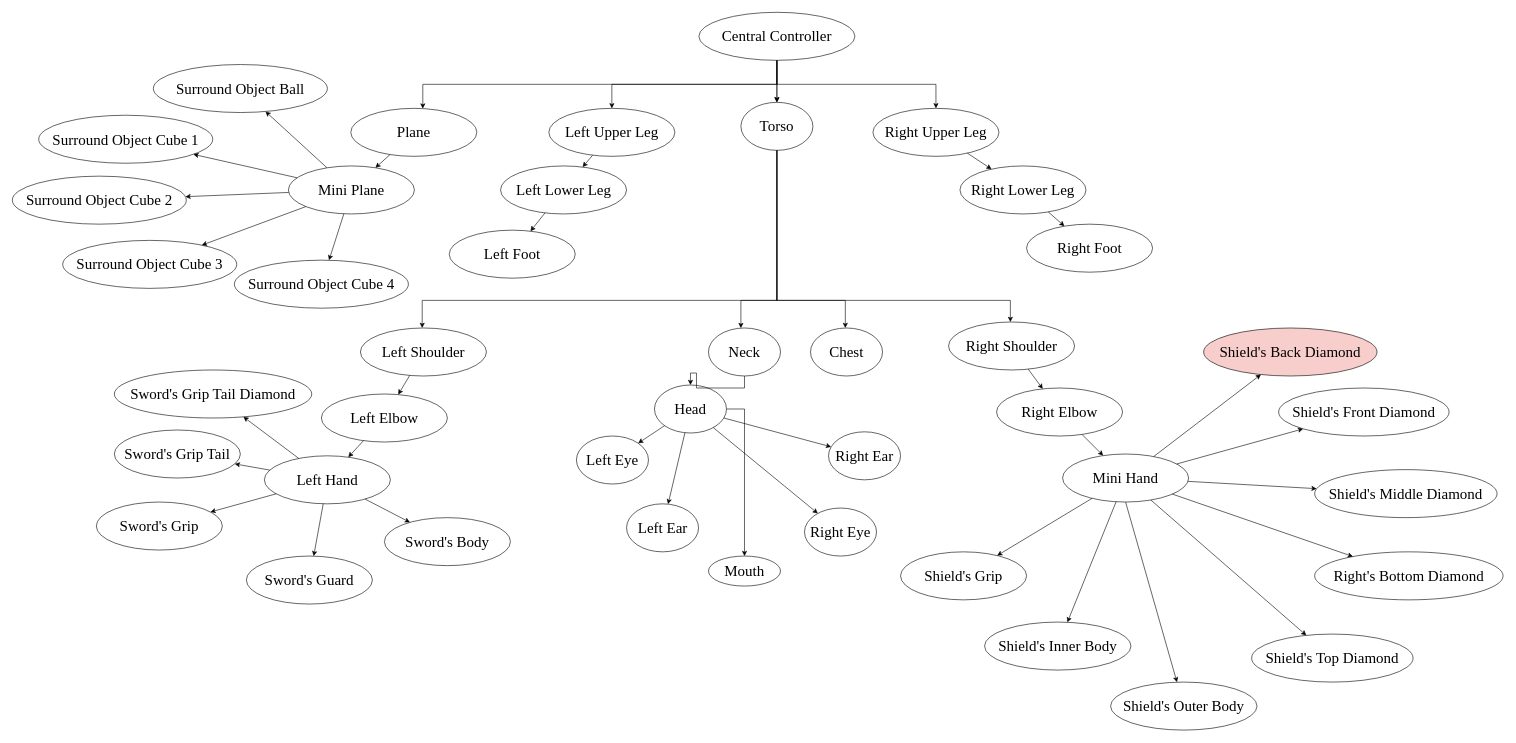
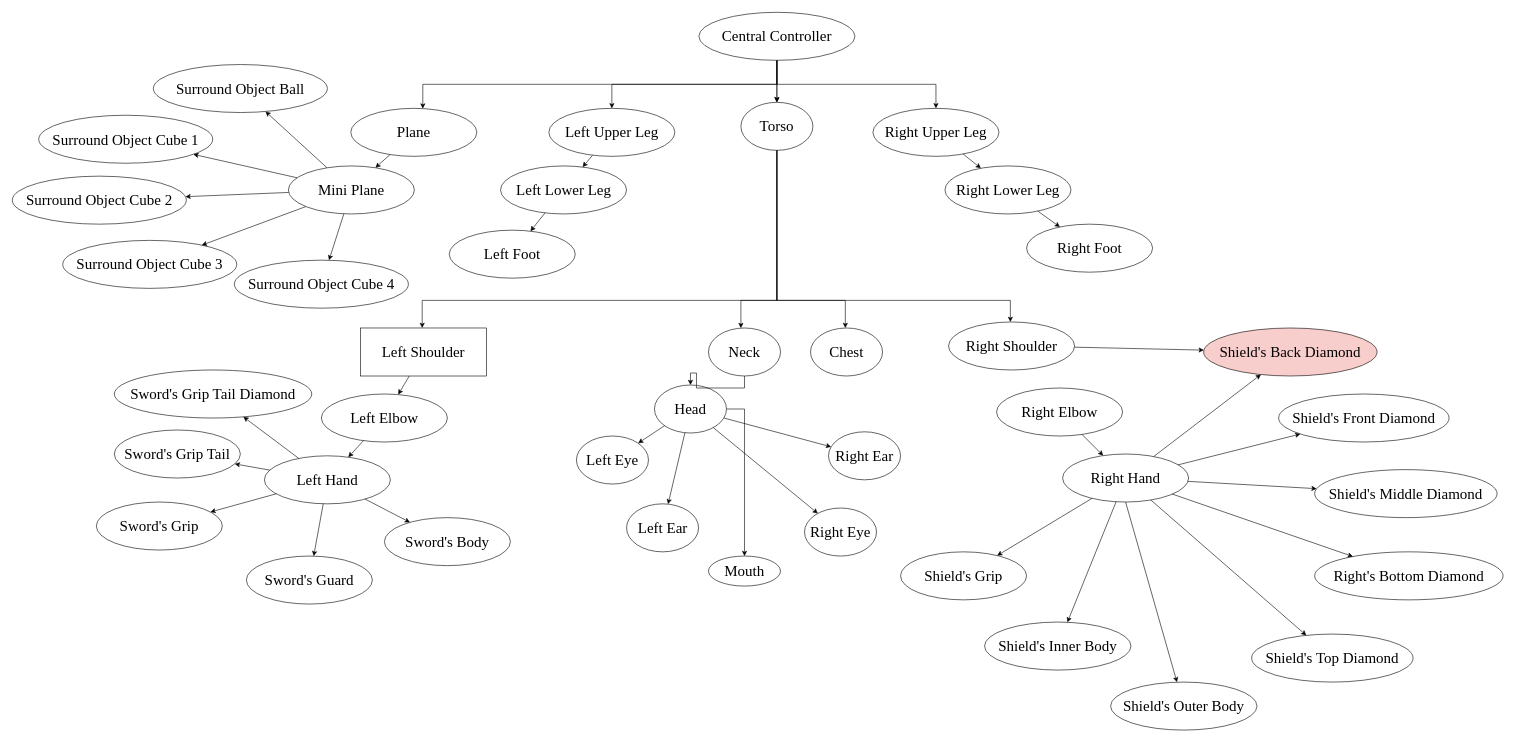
(1023, 190) -> (1008, 190)
(423, 352) -> (423, 352)
(1035, 378) -> (1088, 347)
(1364, 412) -> (1364, 418)
(1125, 478) -> (1125, 478)
